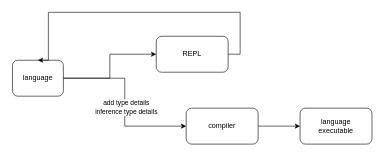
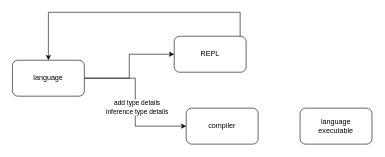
(192, 54) -> (210, 54)
(38, 78) -> (48, 78)
(294, 126) -> none
